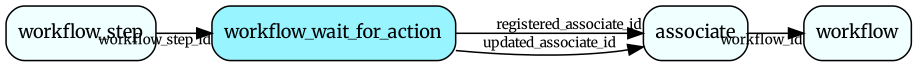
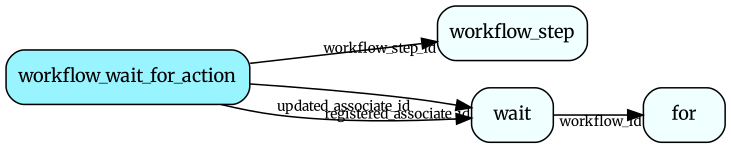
(176, 33) -> (336, 53)
(696, 33) -> (512, 115)
(858, 33) -> (684, 115)
